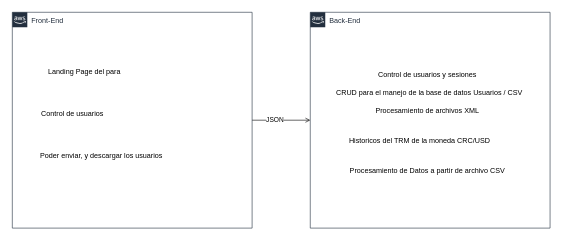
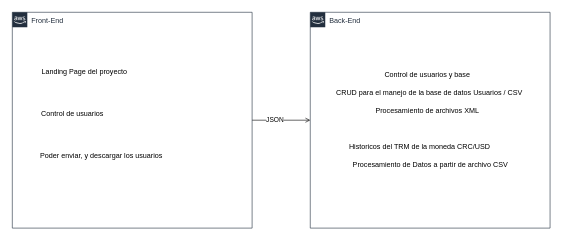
(85, 72) -> (85, 72)
(428, 75) -> (428, 75)
(420, 141) -> (420, 147)
(428, 171) -> (431, 165)
